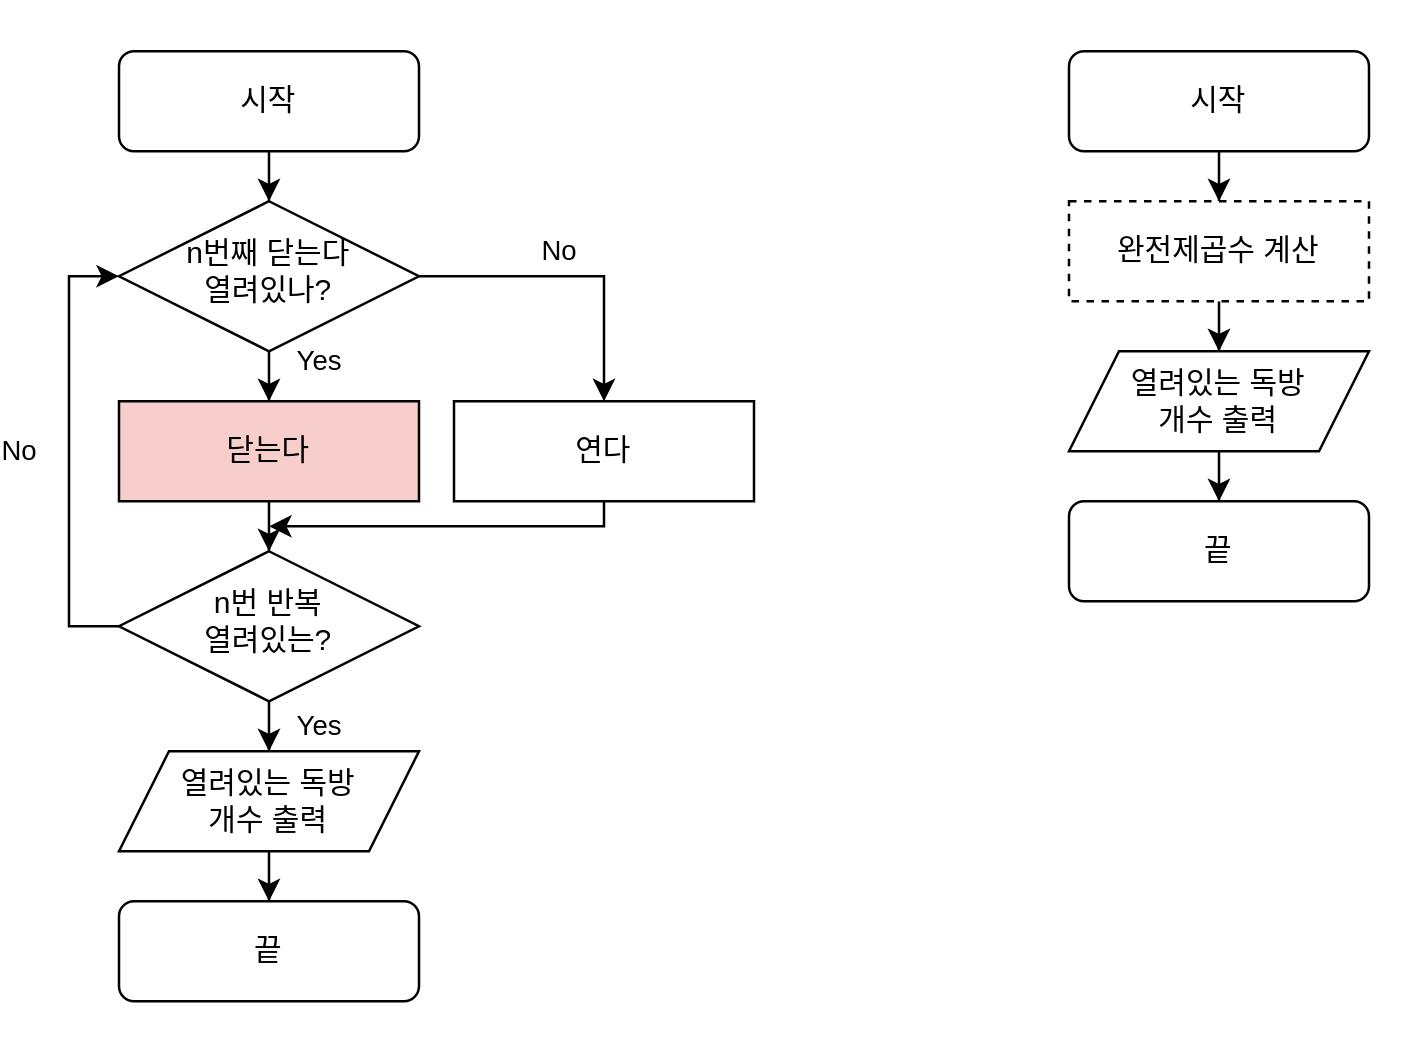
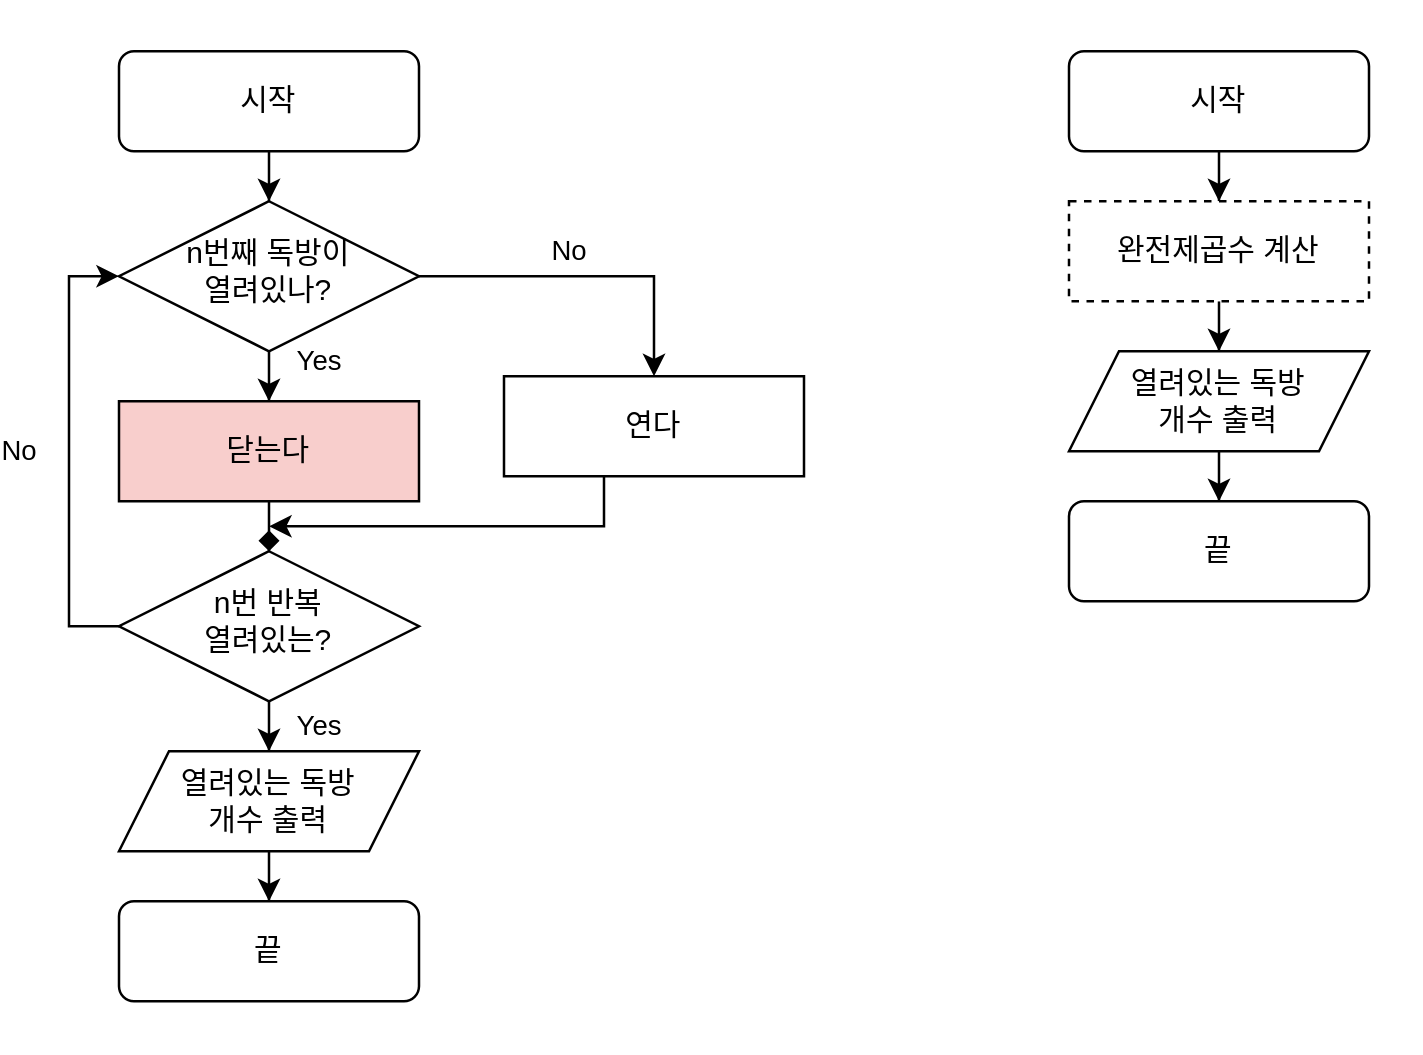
(269, 271) -> (269, 271)
(604, 451) -> (654, 426)
(269, 532) -> (269, 531)
